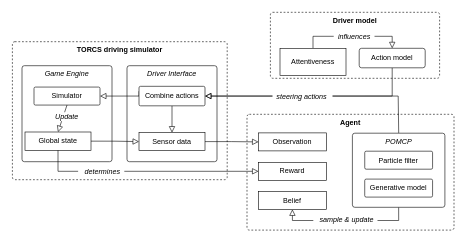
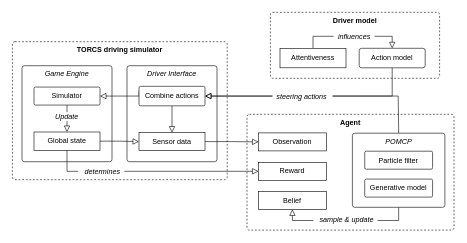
(313, 62) -> (313, 58)
(58, 141) -> (67, 141)
